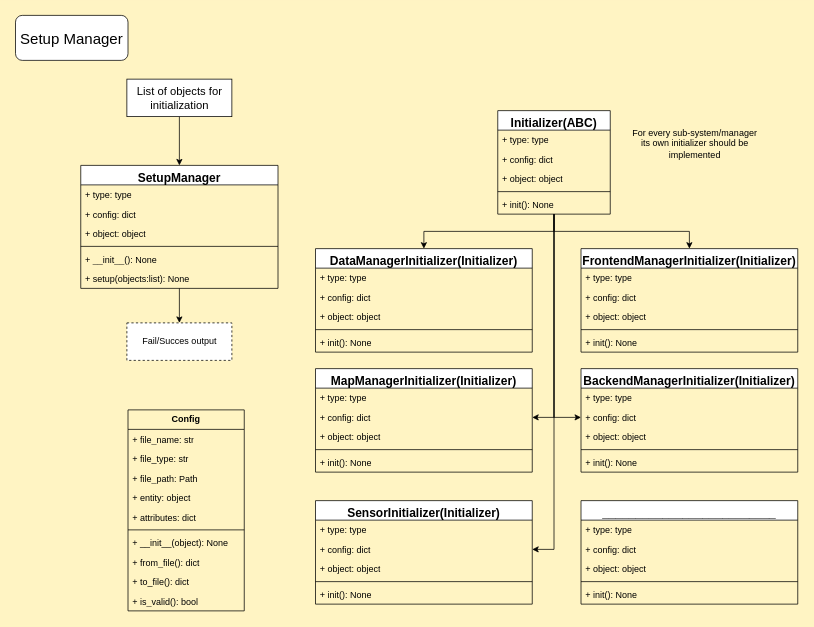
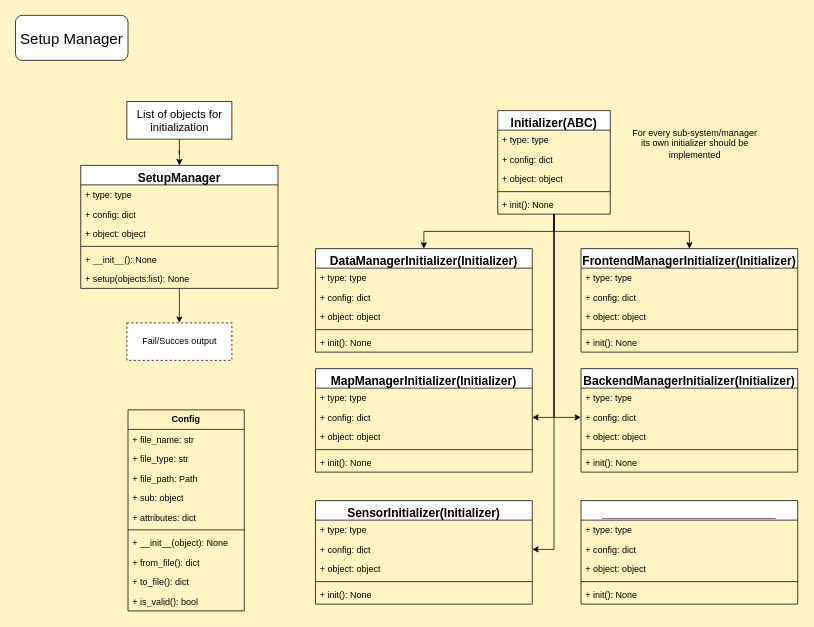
(179, 98) -> (179, 120)
(168, 499) -> (162, 499)
